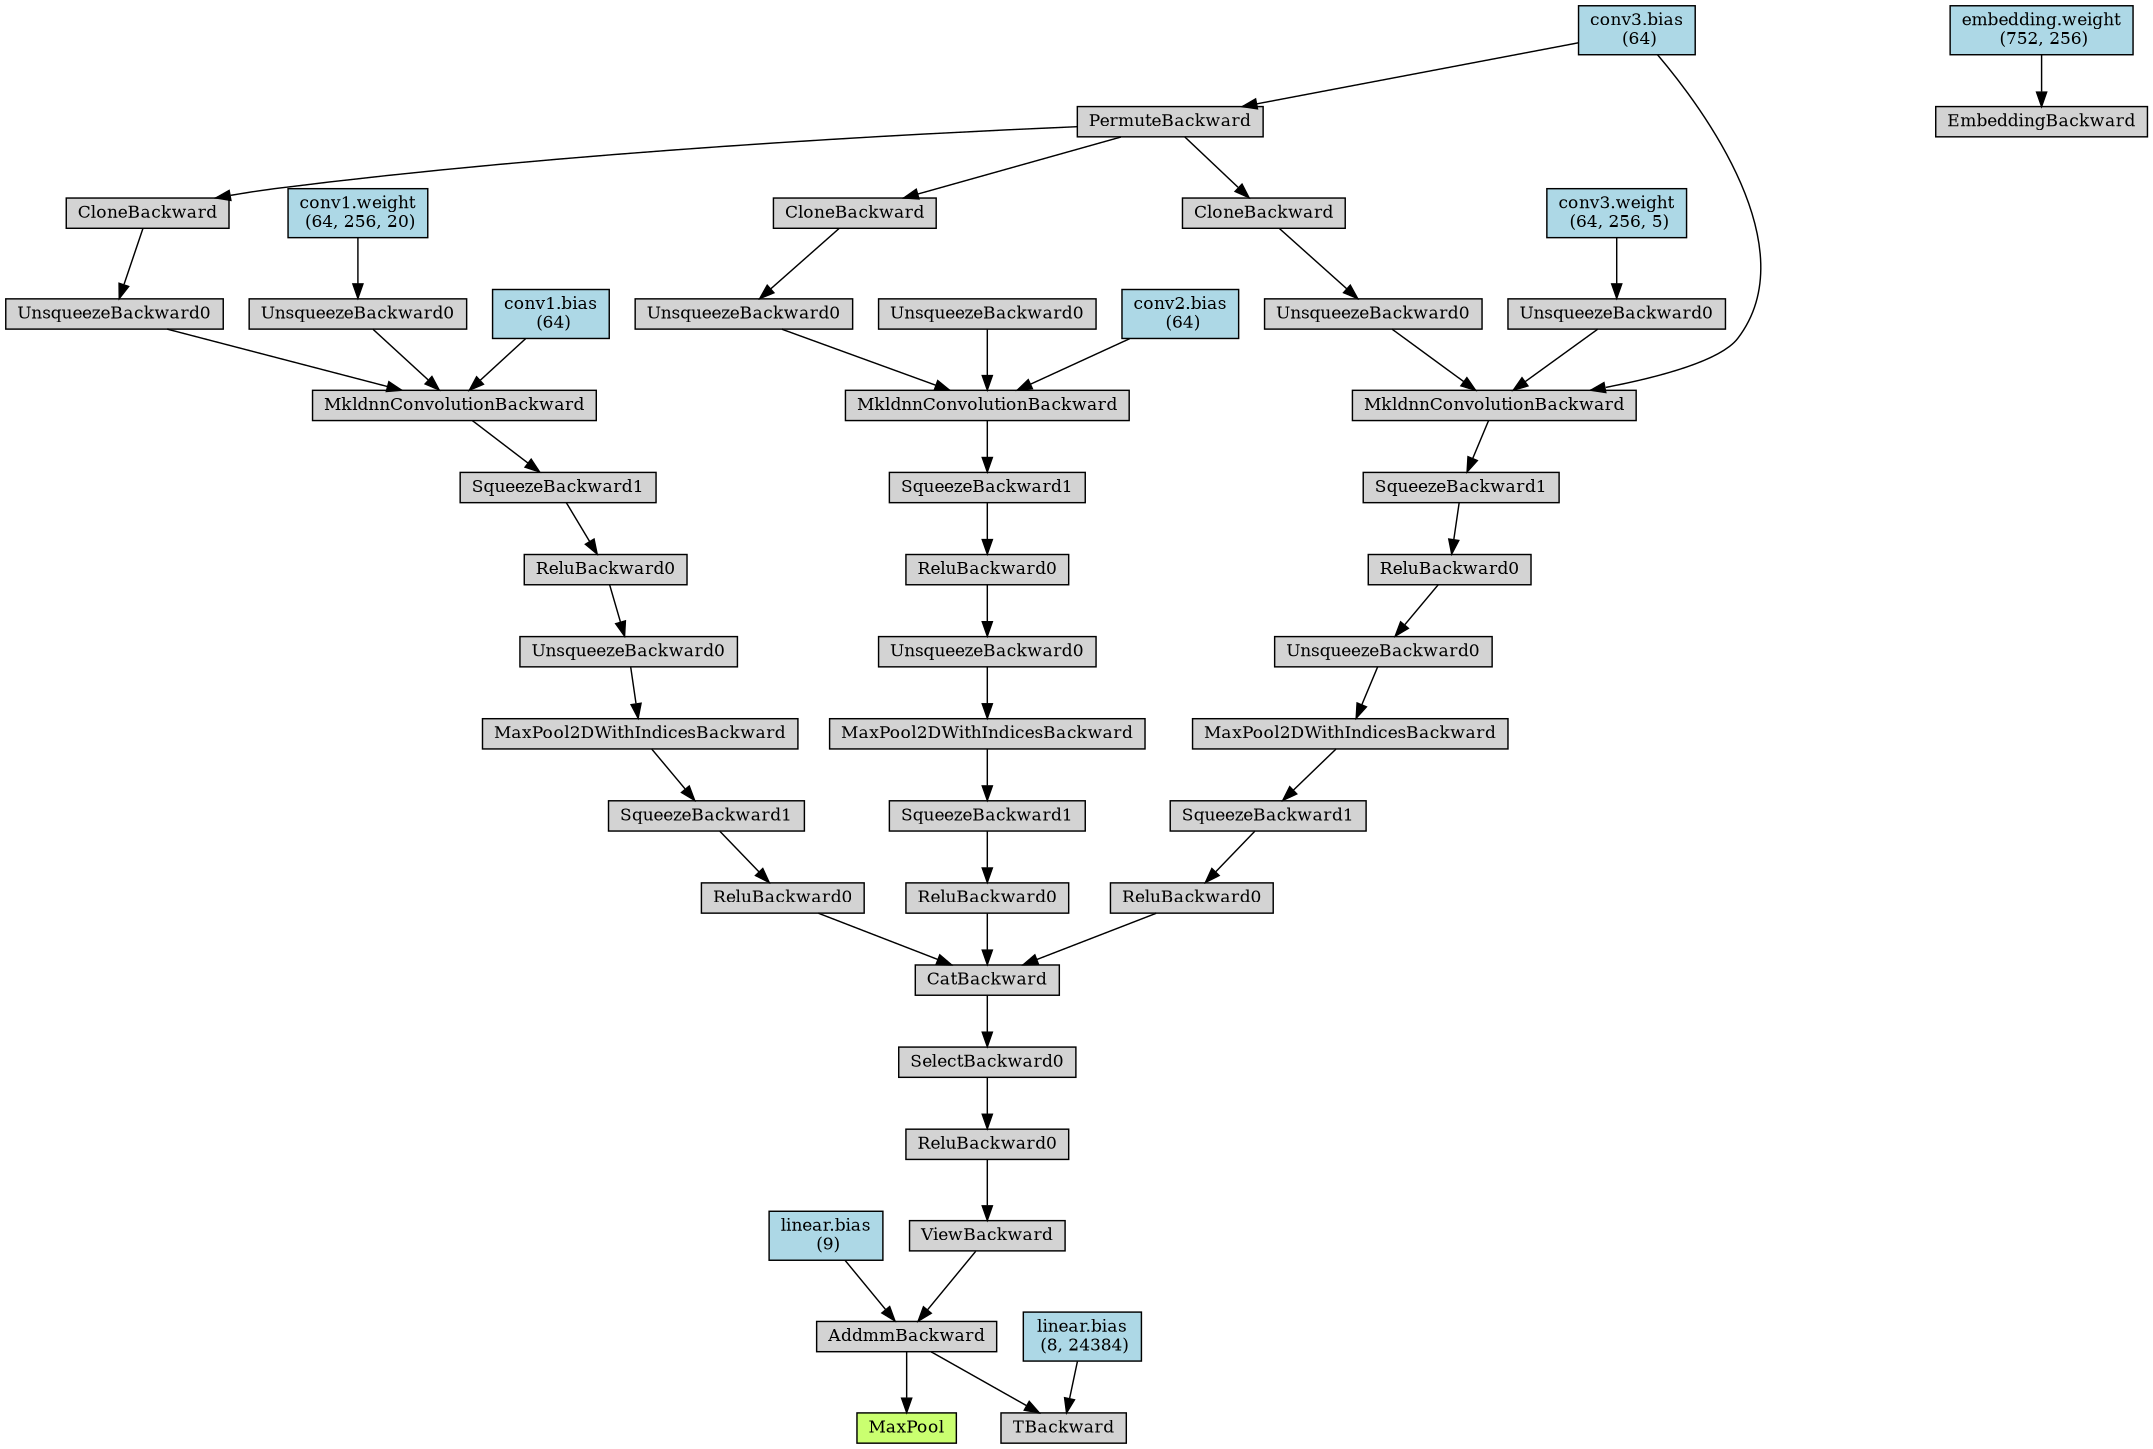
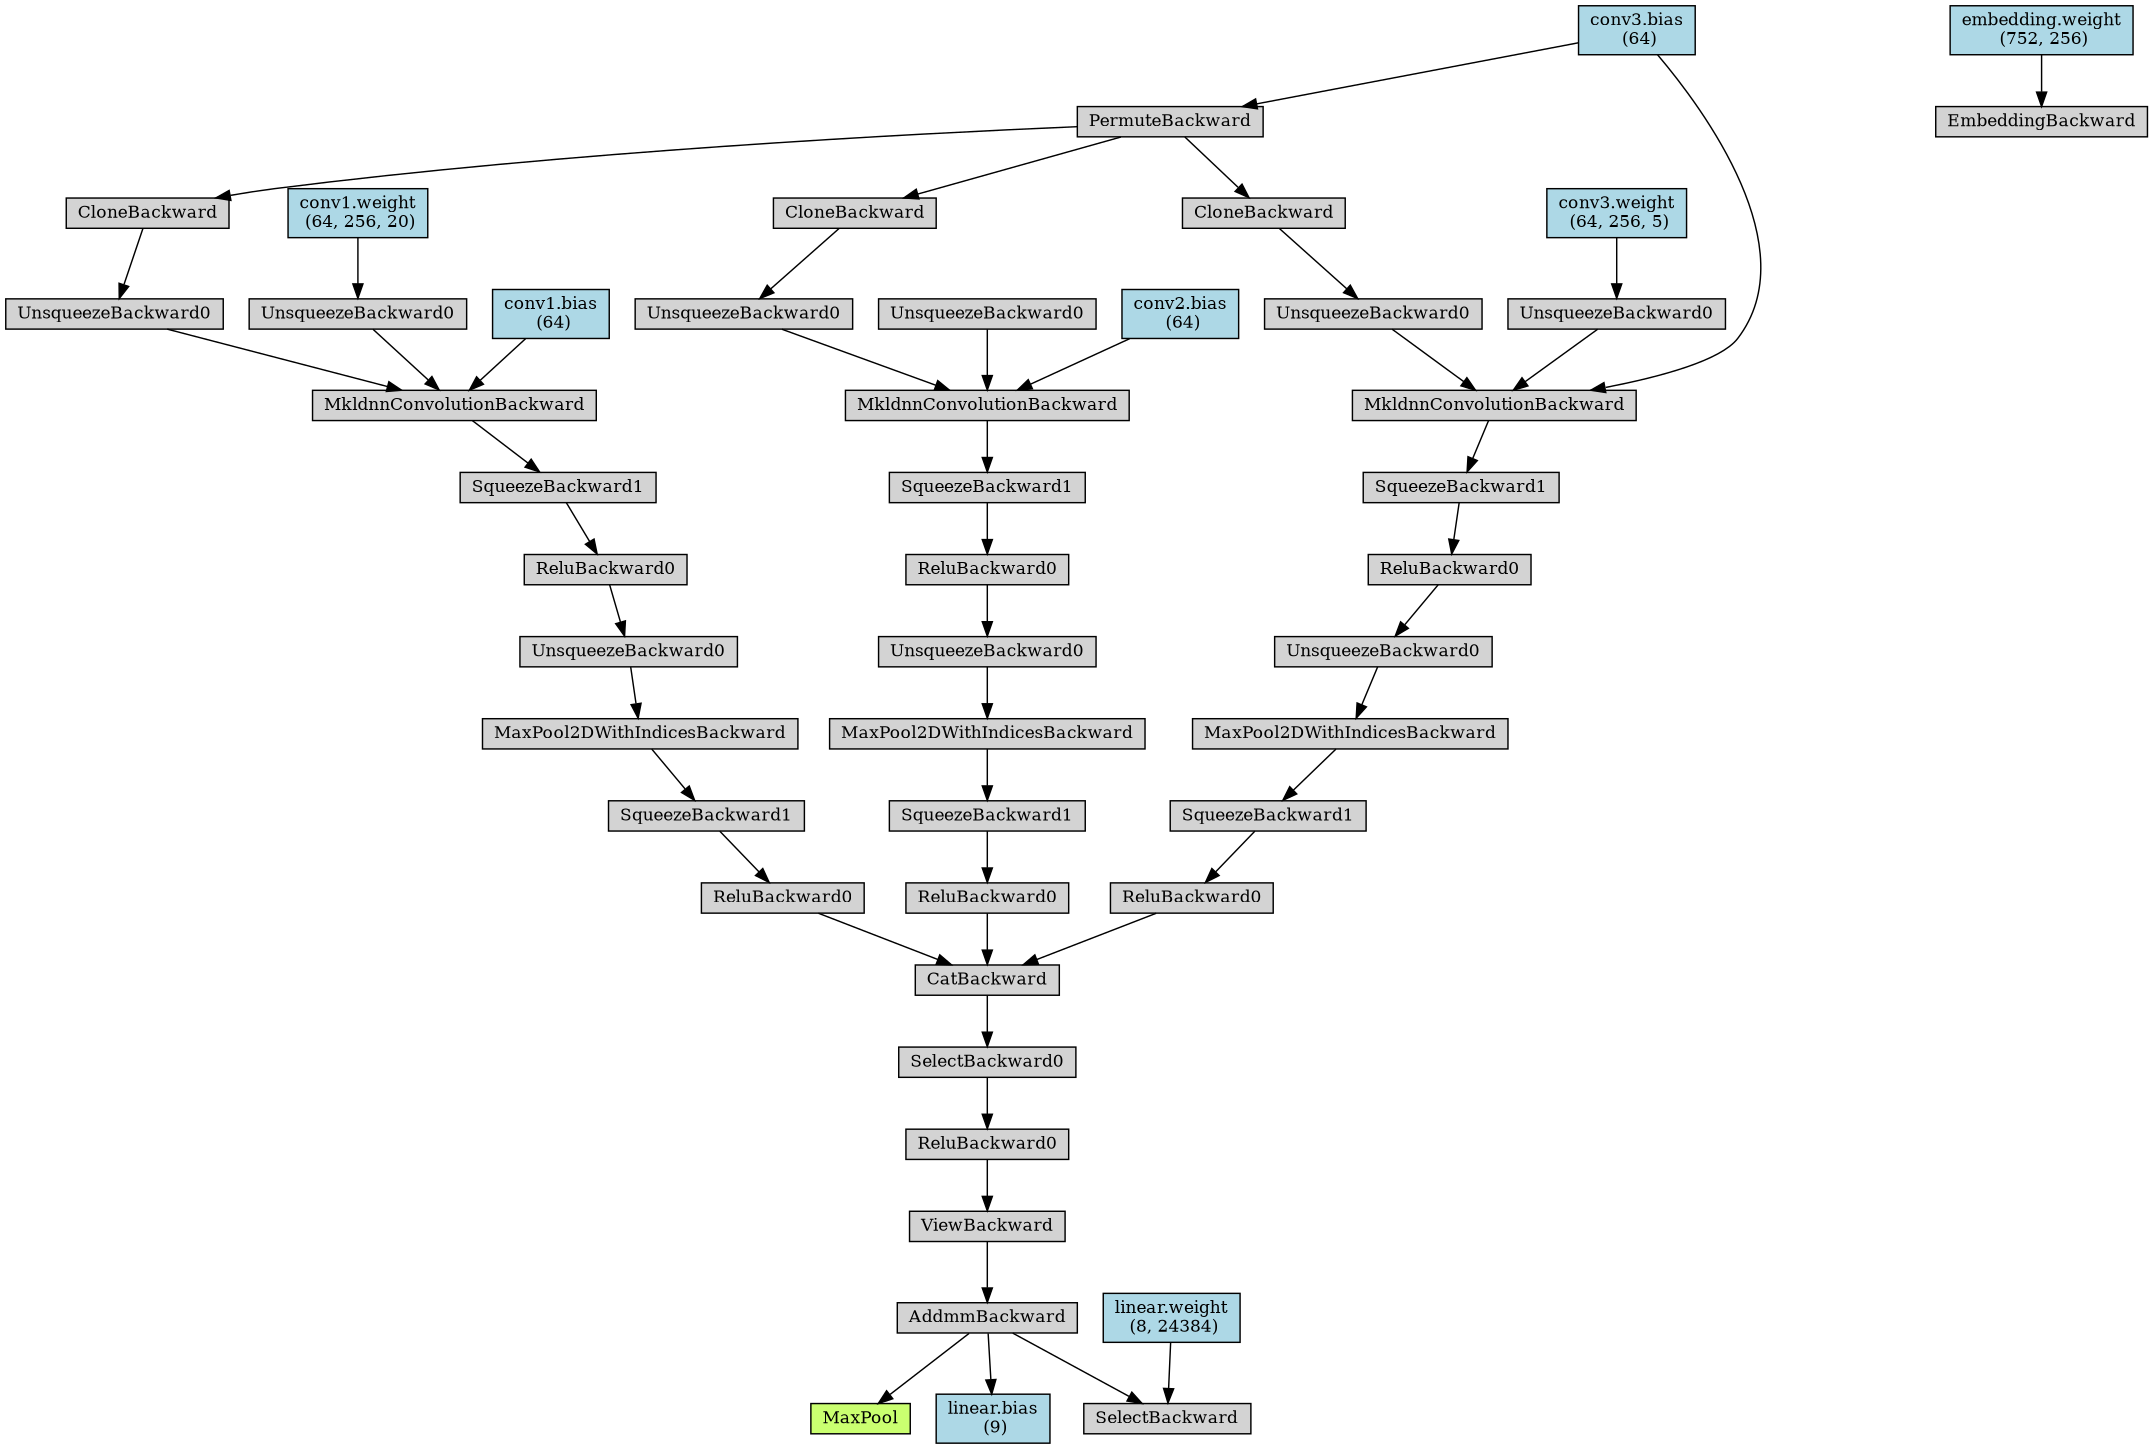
(865, 1285) -> (989, 1356)
(1082, 1337) -> (1172, 1318)
(1064, 1428) -> (1167, 1419)
